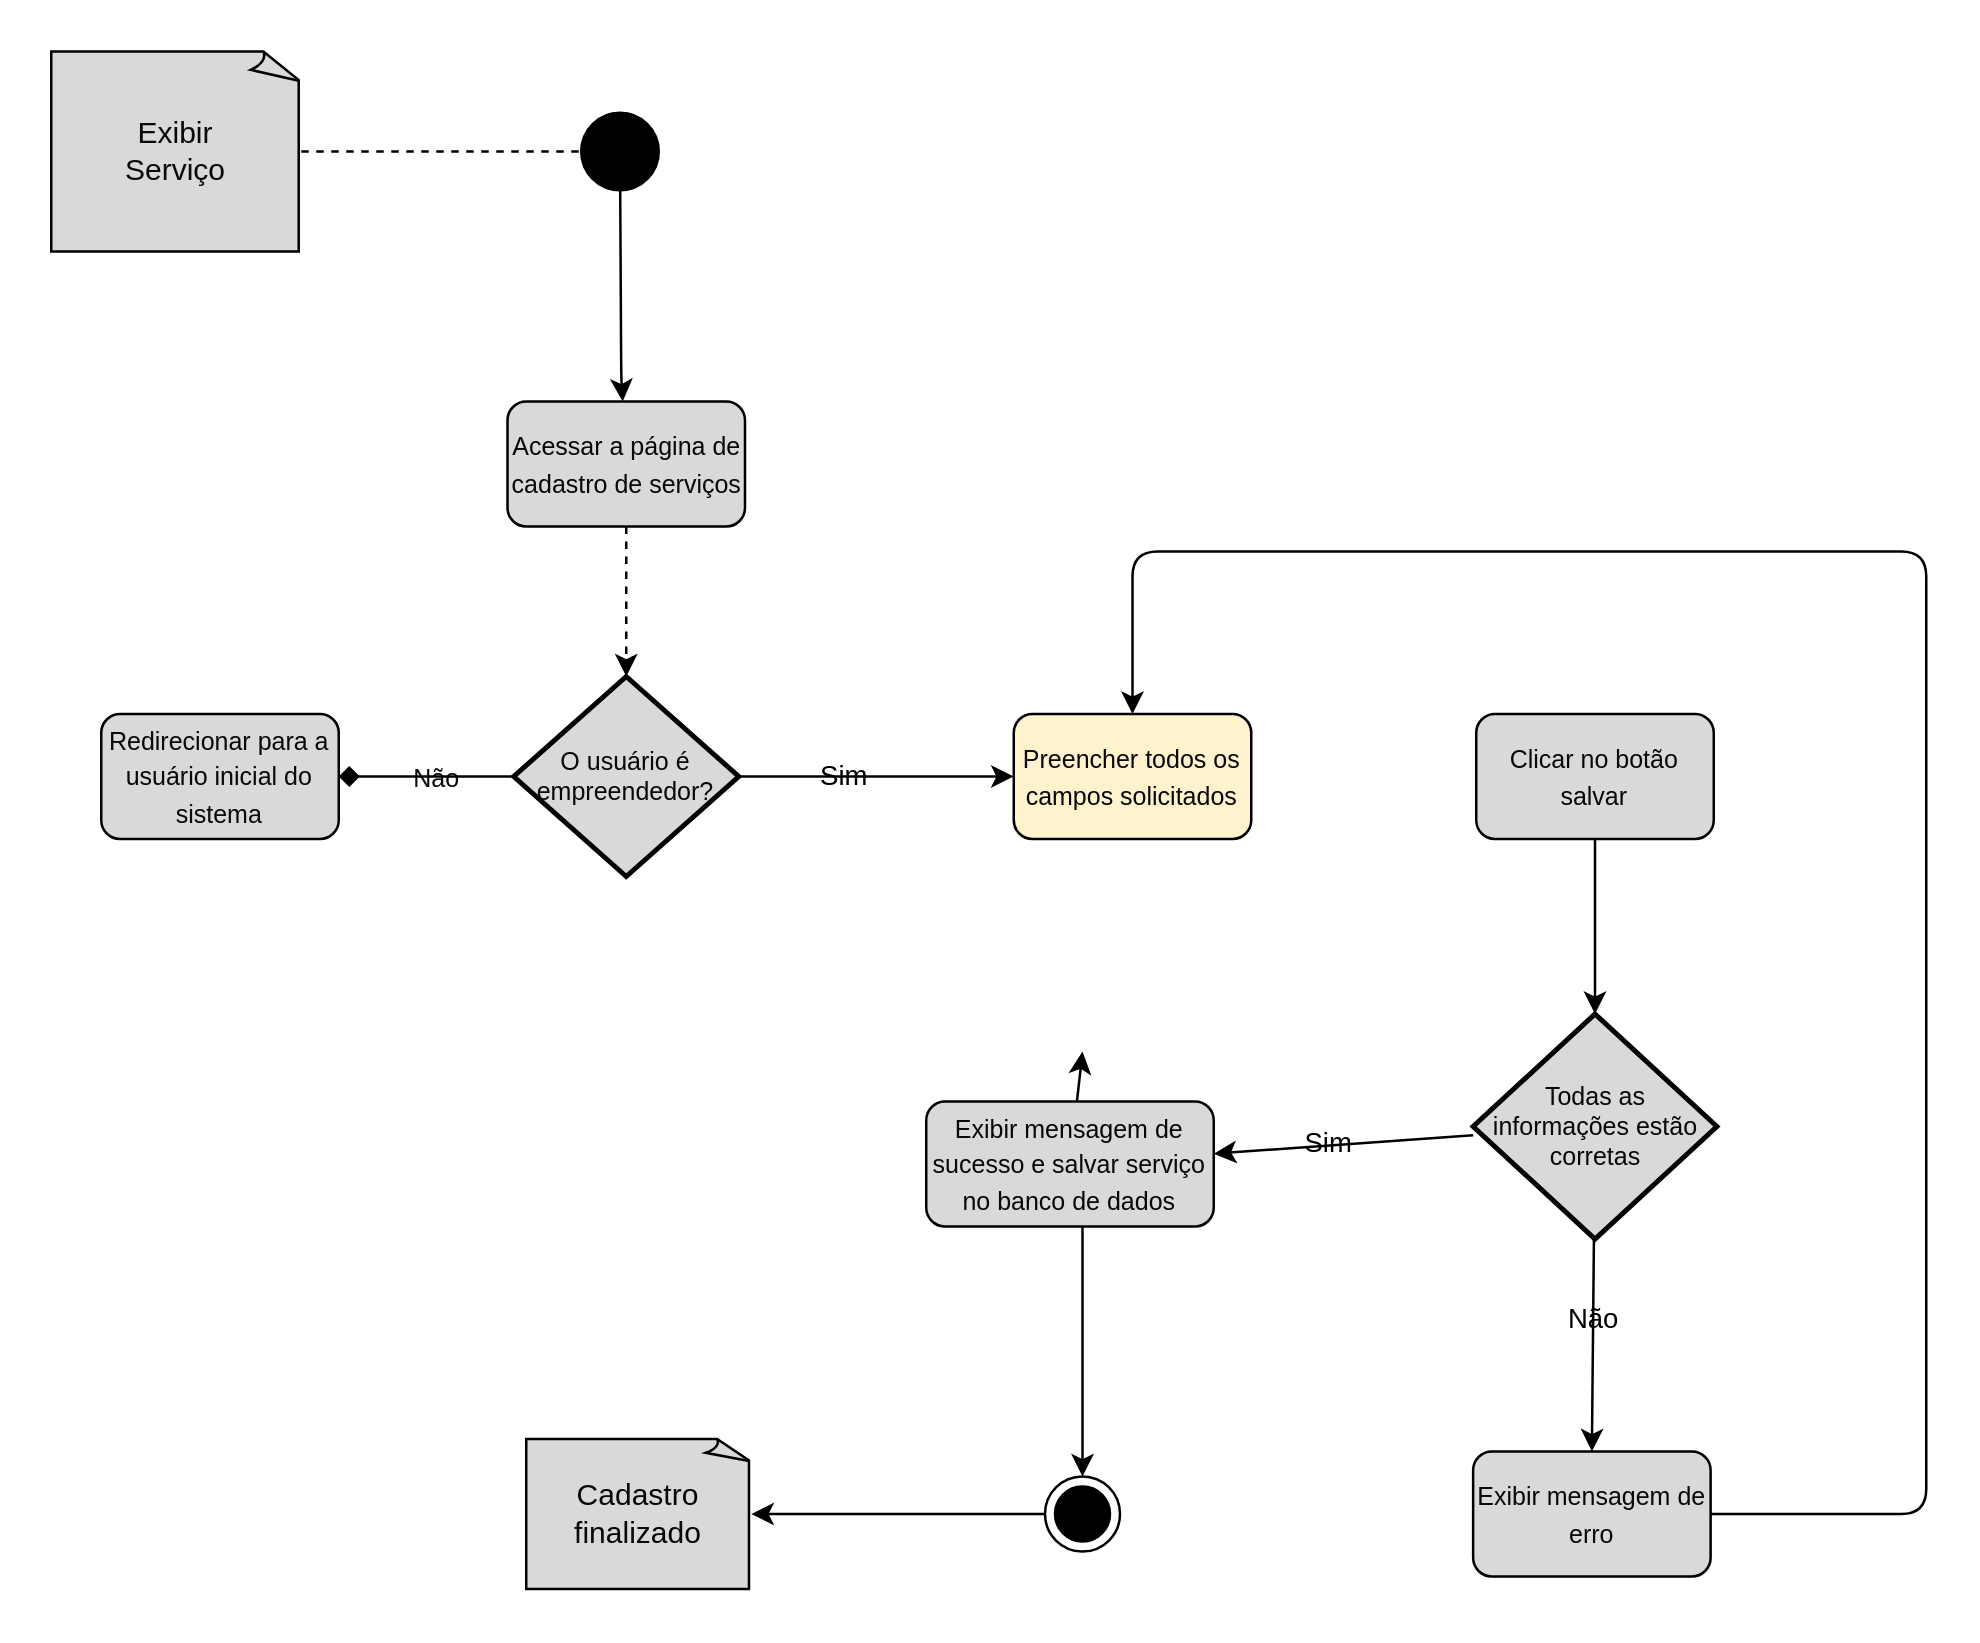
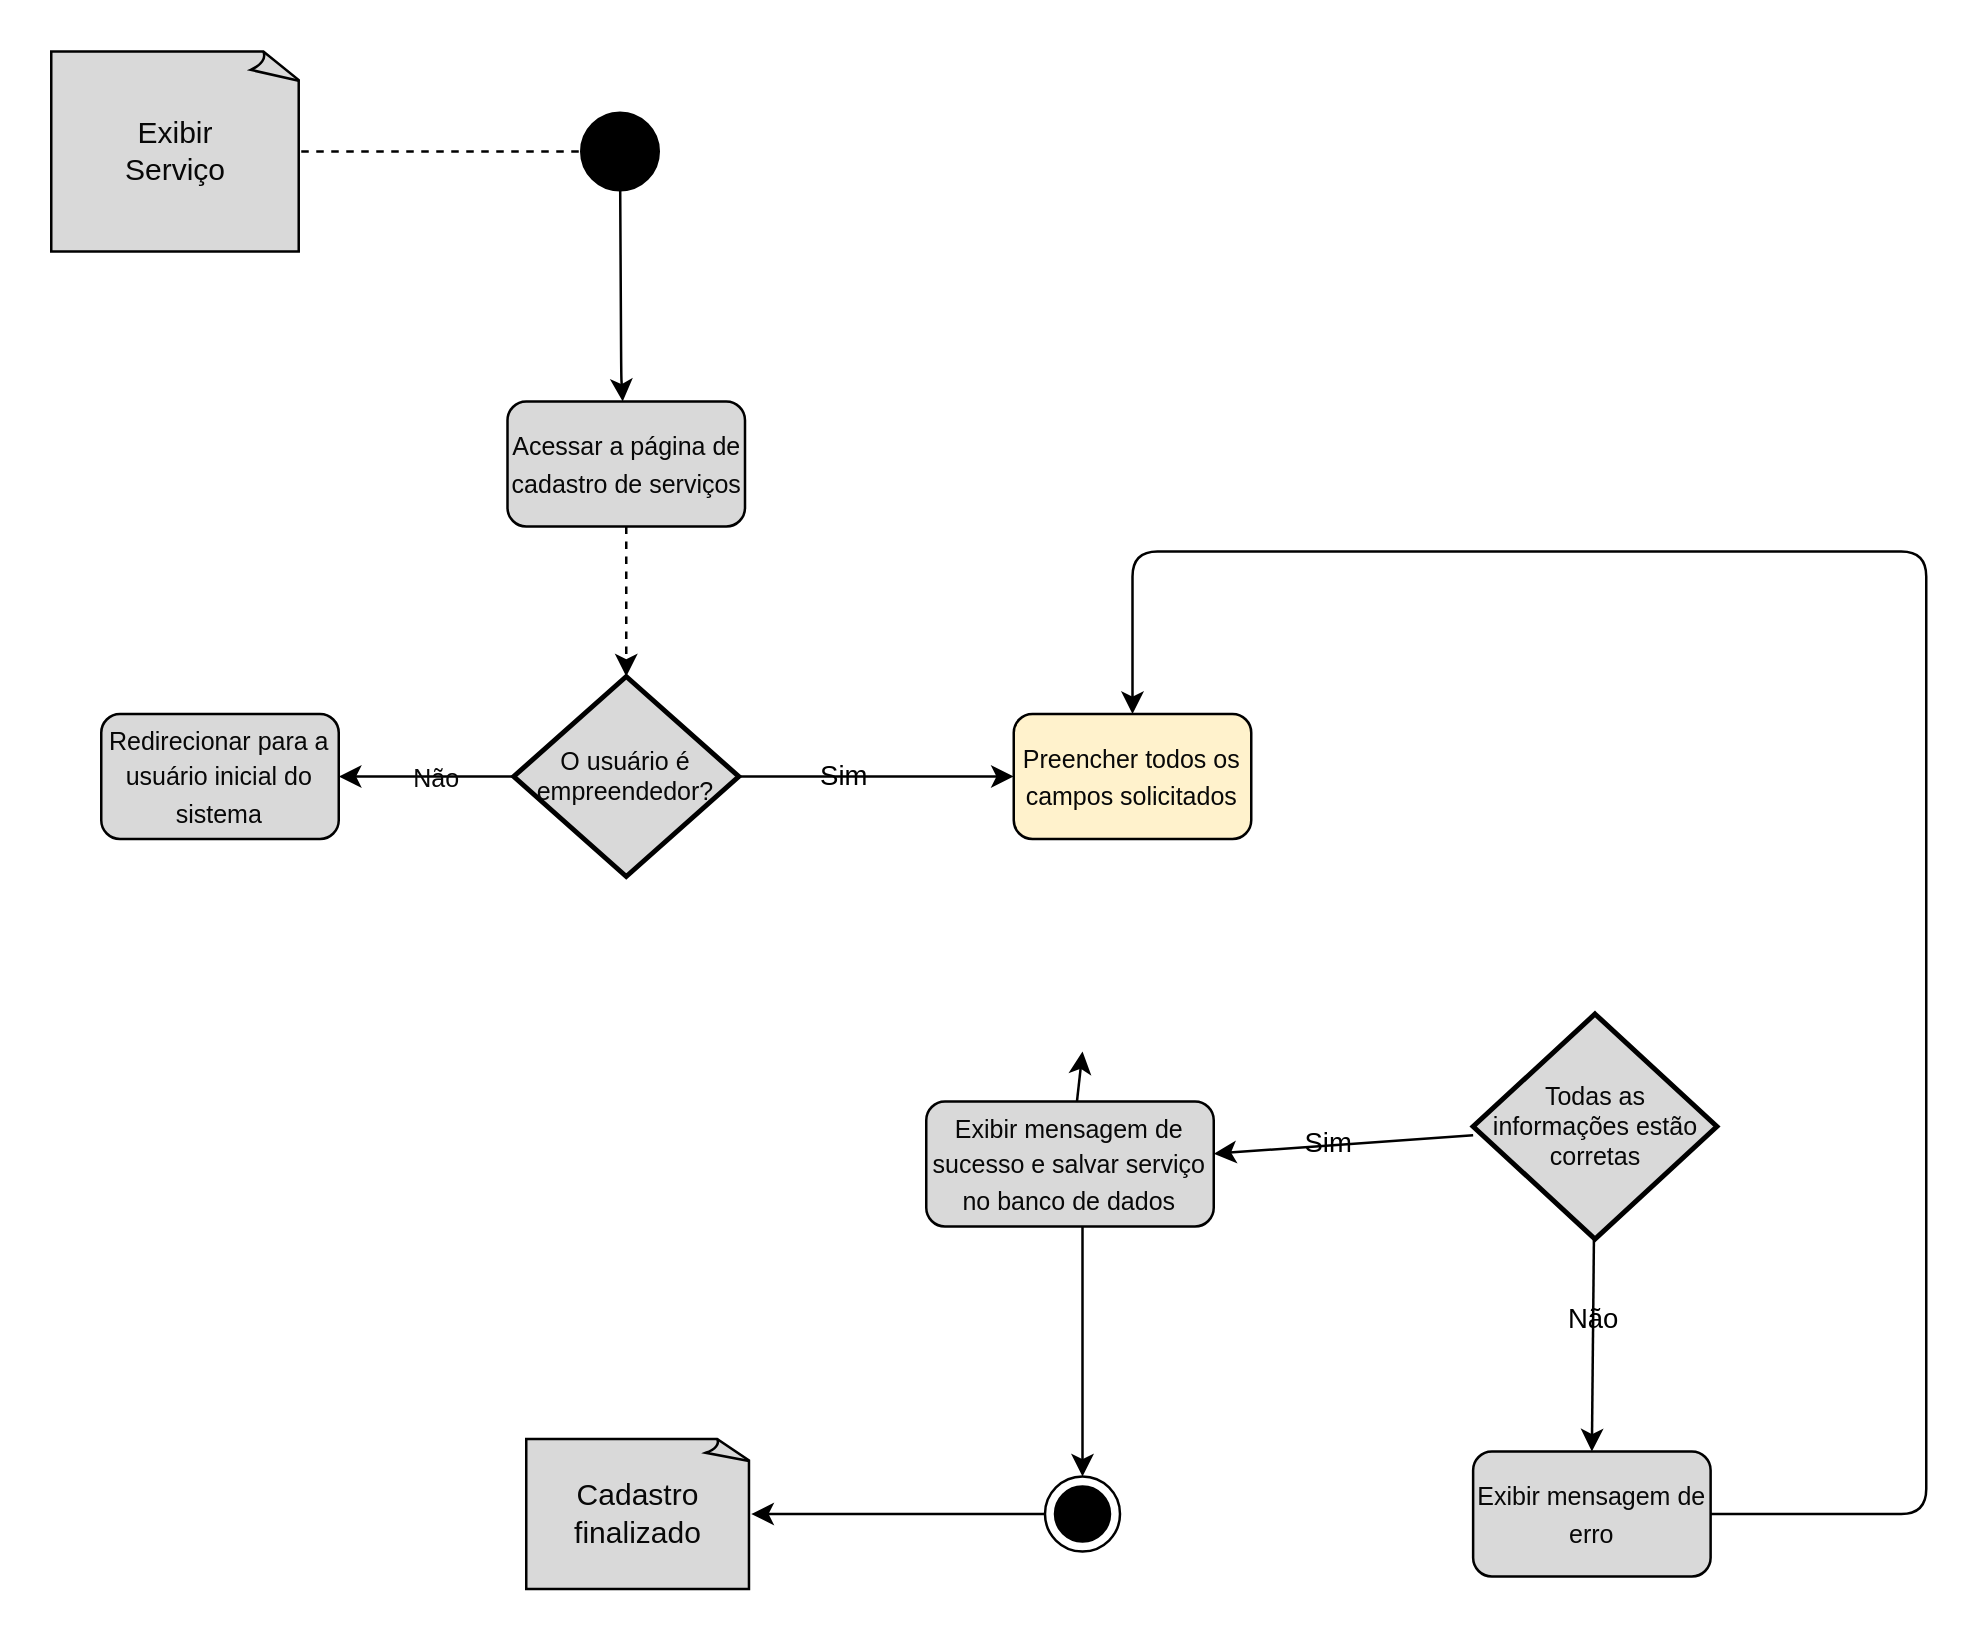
(359, 776) -> (357, 776)
(1595, 776) -> none
(1595, 918) -> none
